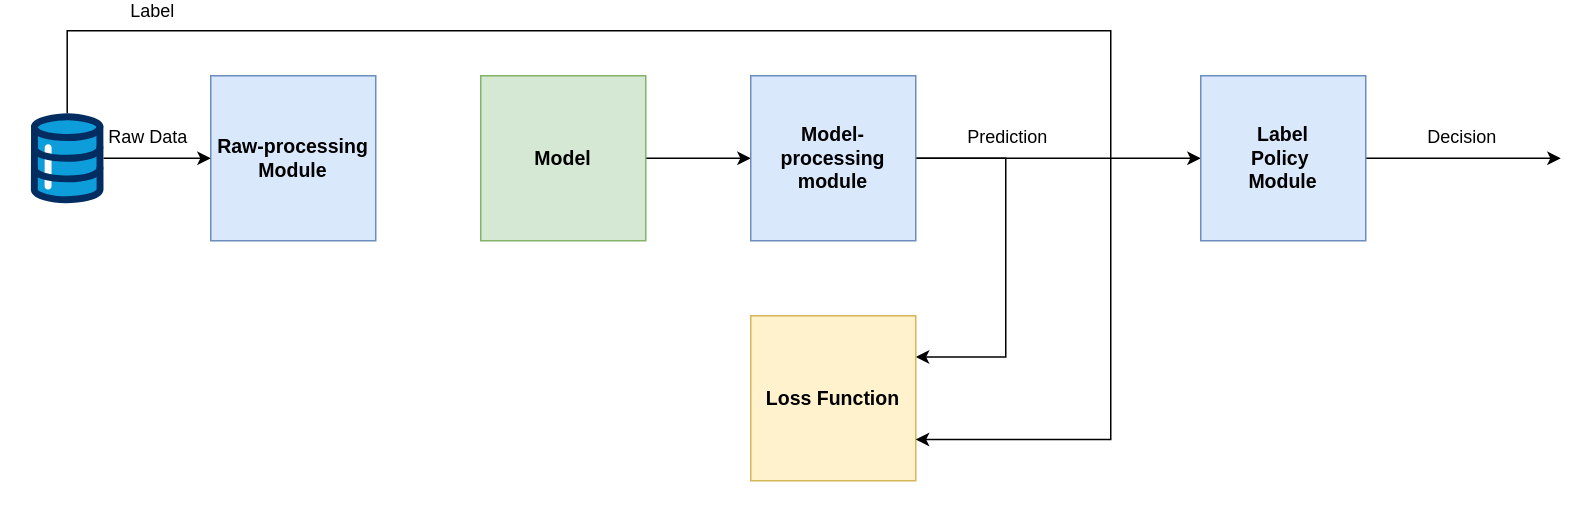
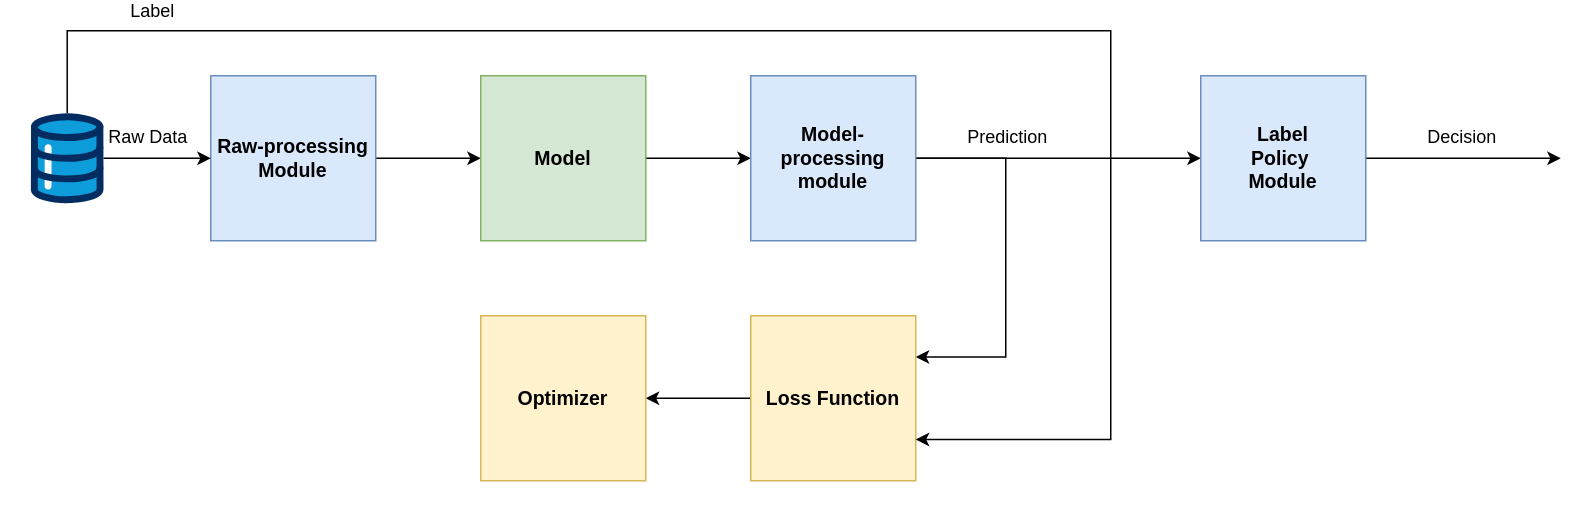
none -> (423, 158)
none -> (563, 398)
none -> (704, 398)
